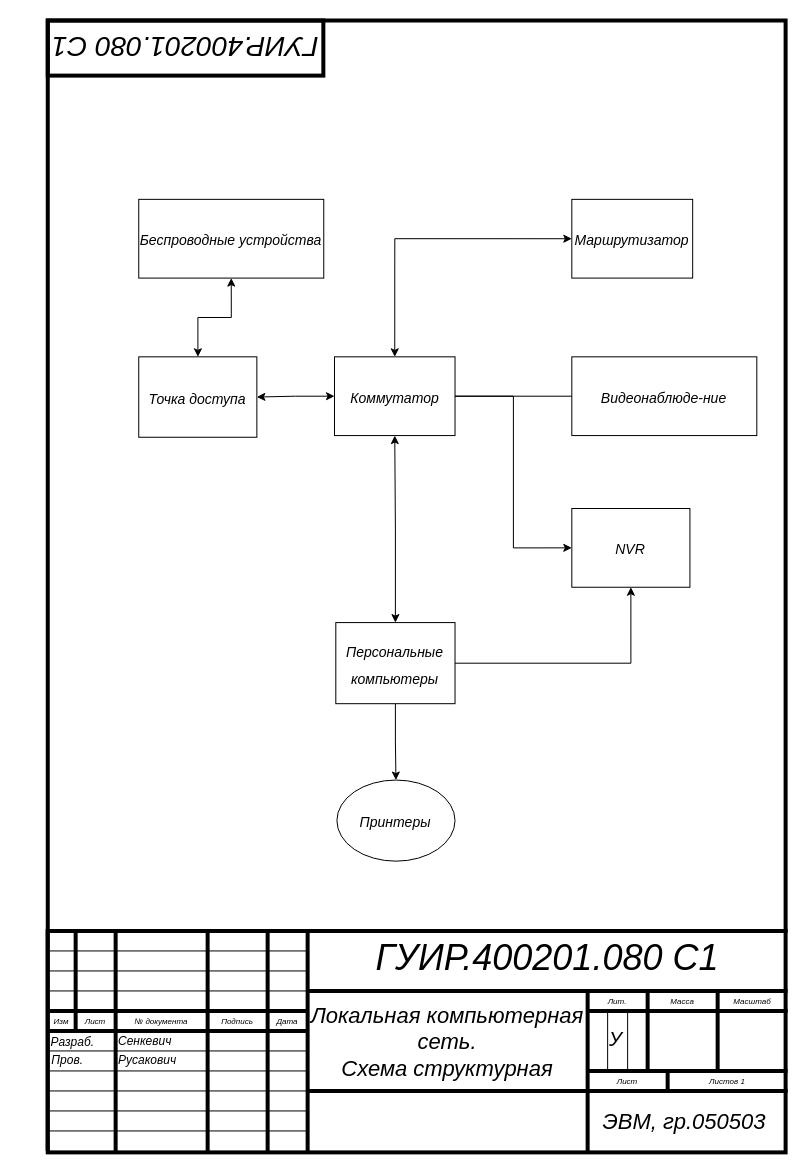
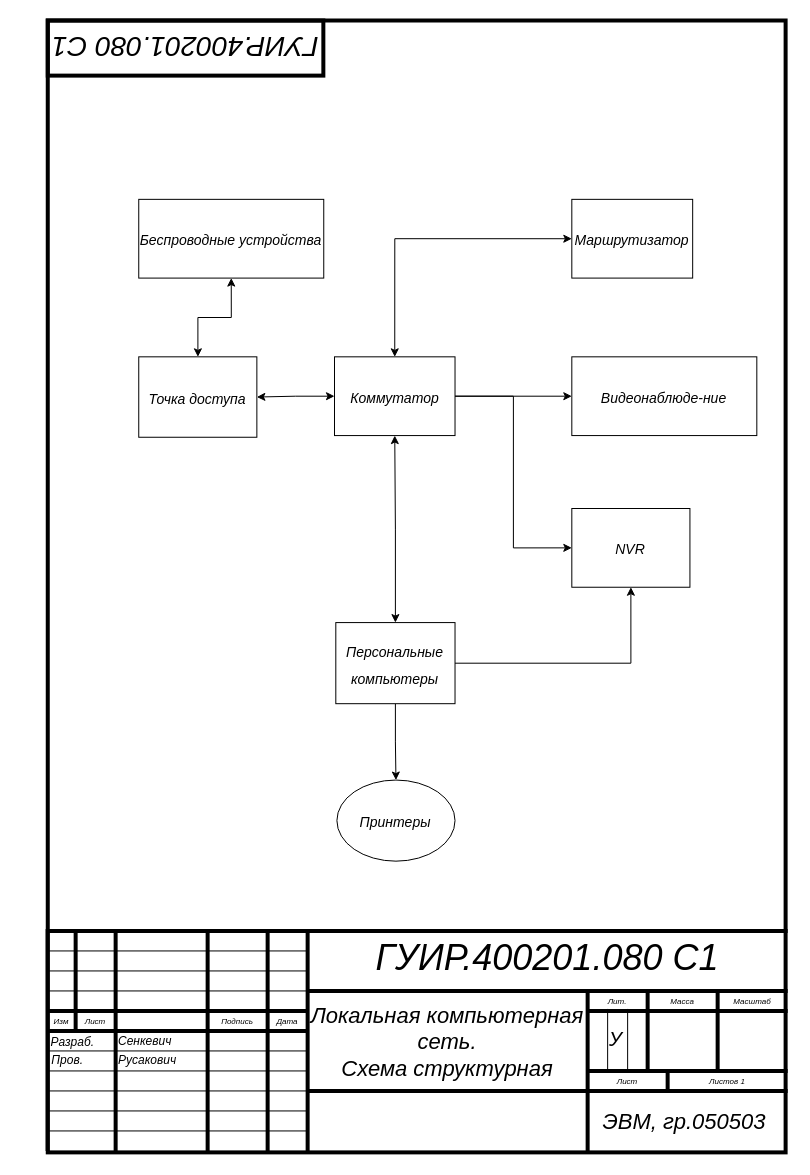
(566, 396) -> (563, 396)
(162, 1021) -> none
